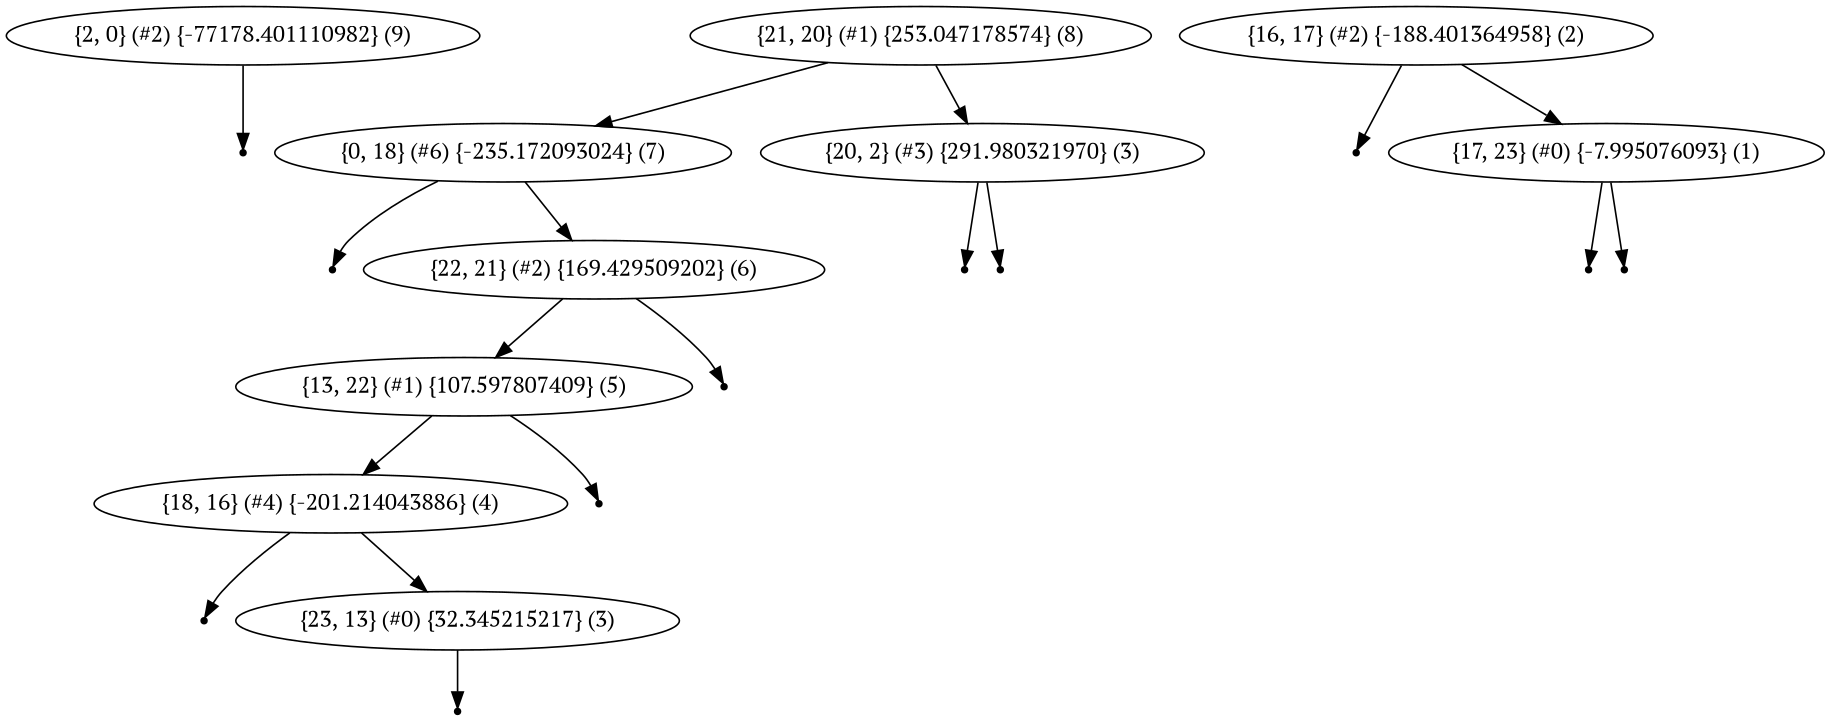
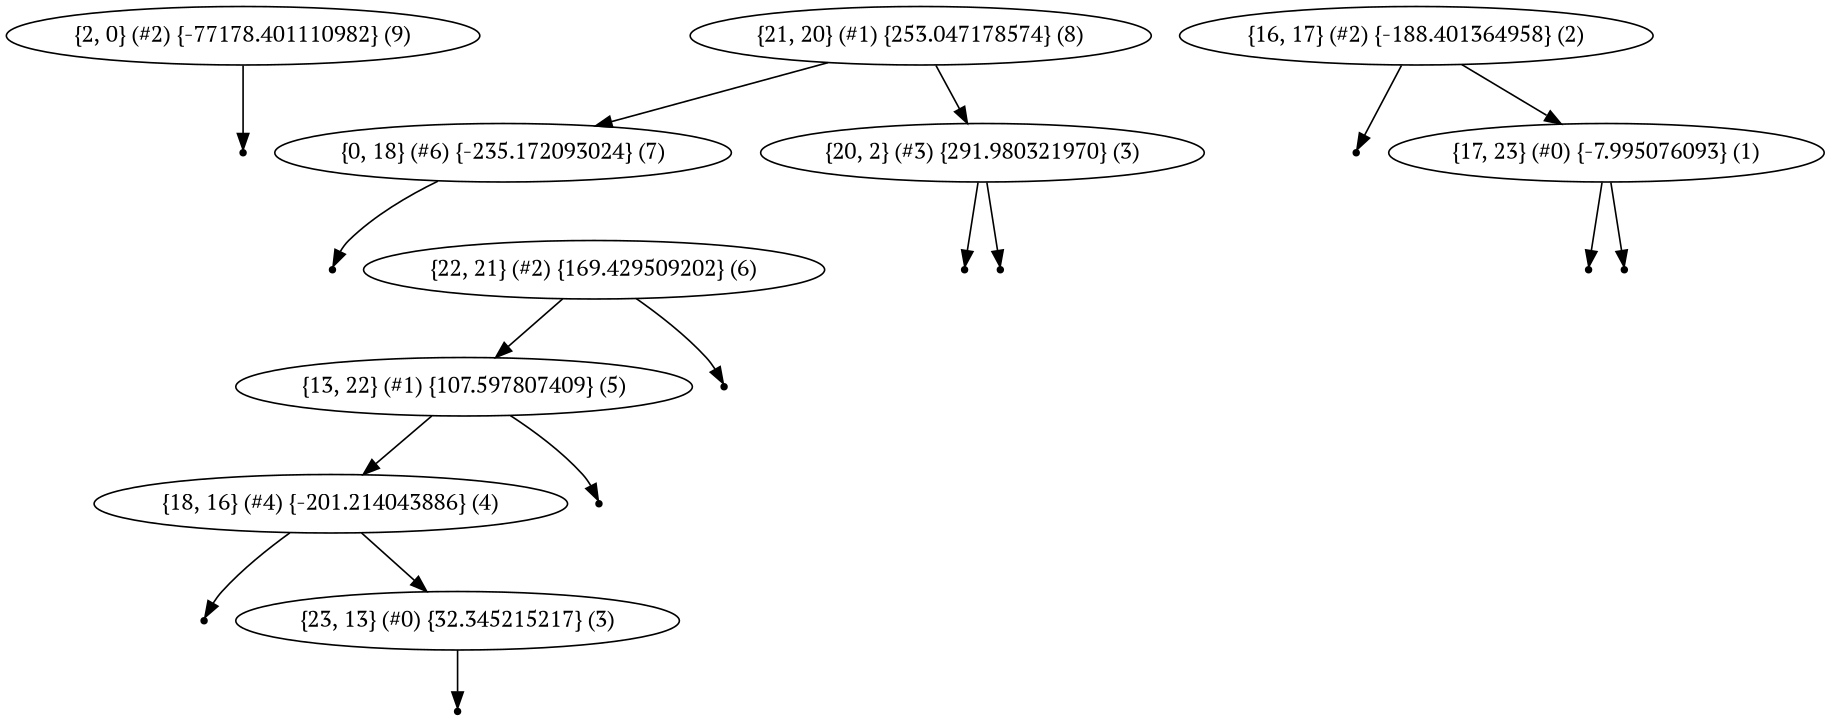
(543, 205) -> none
